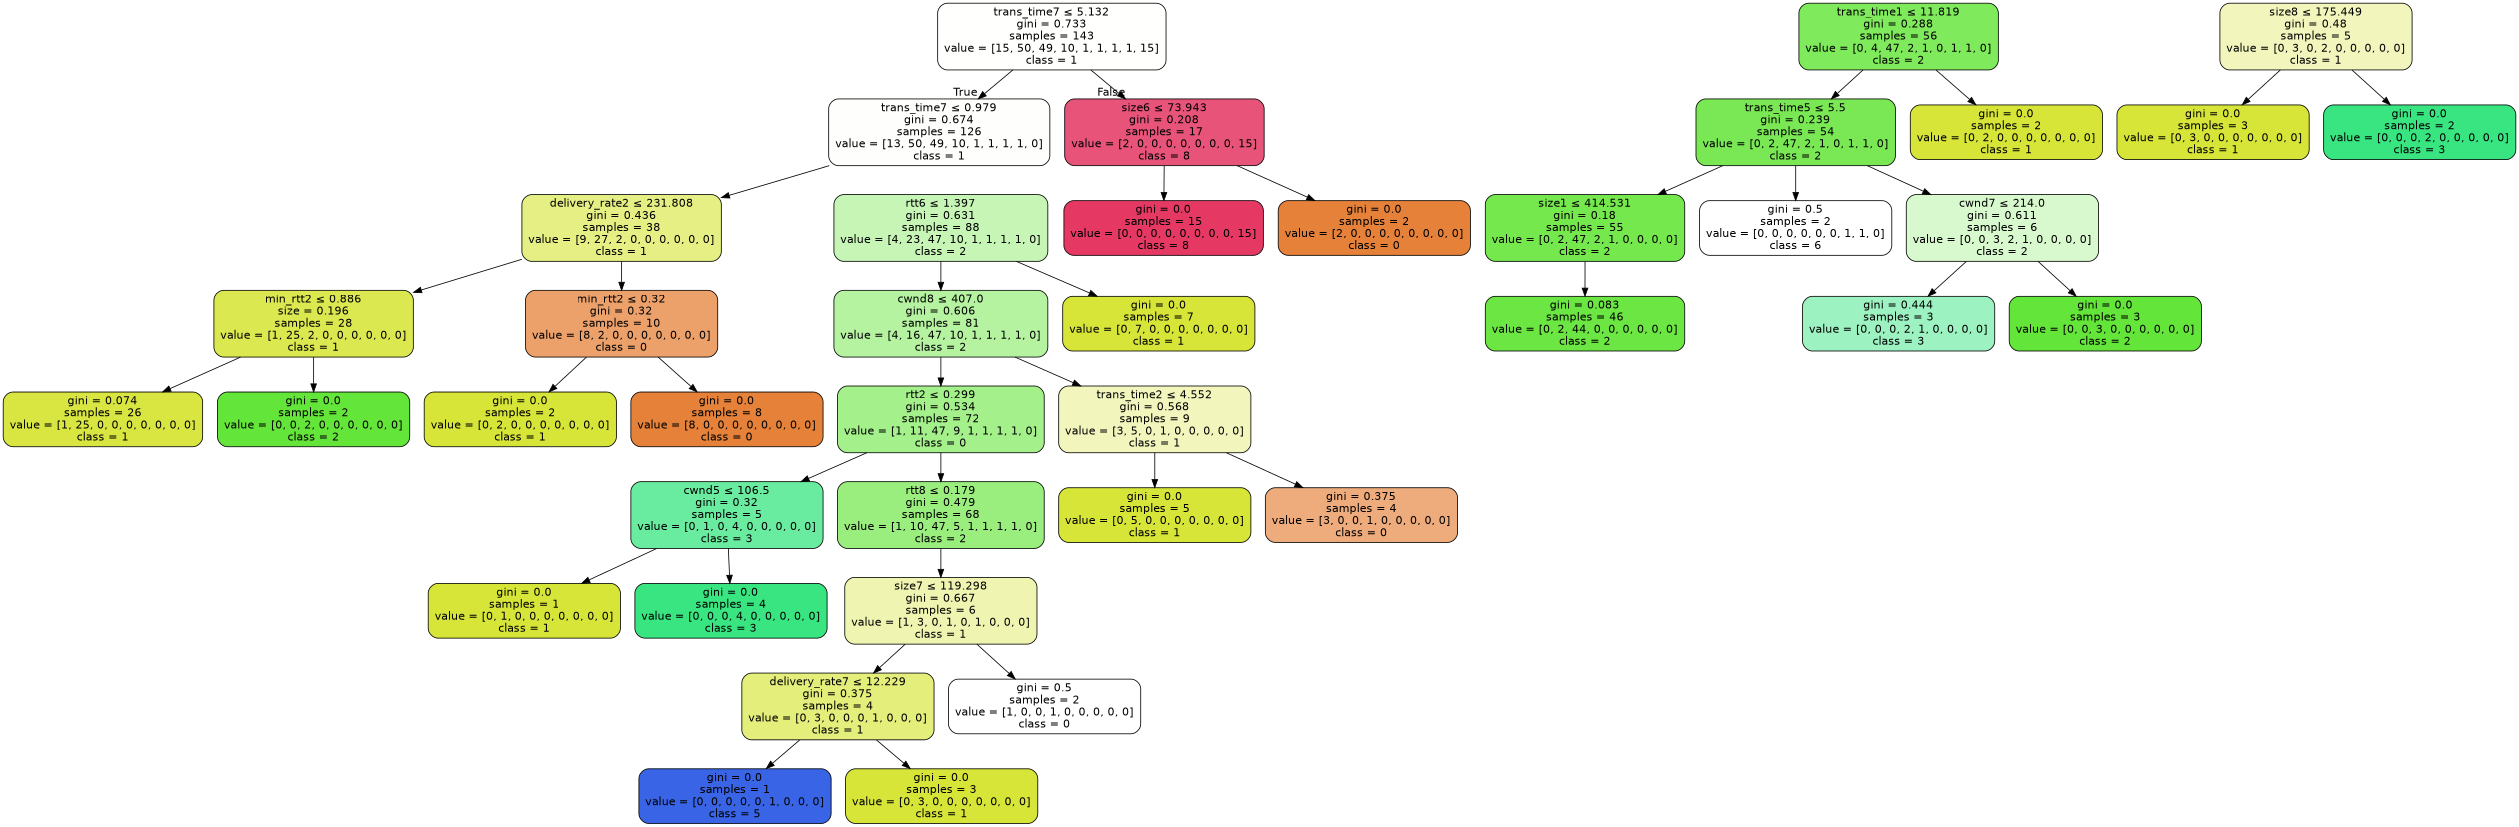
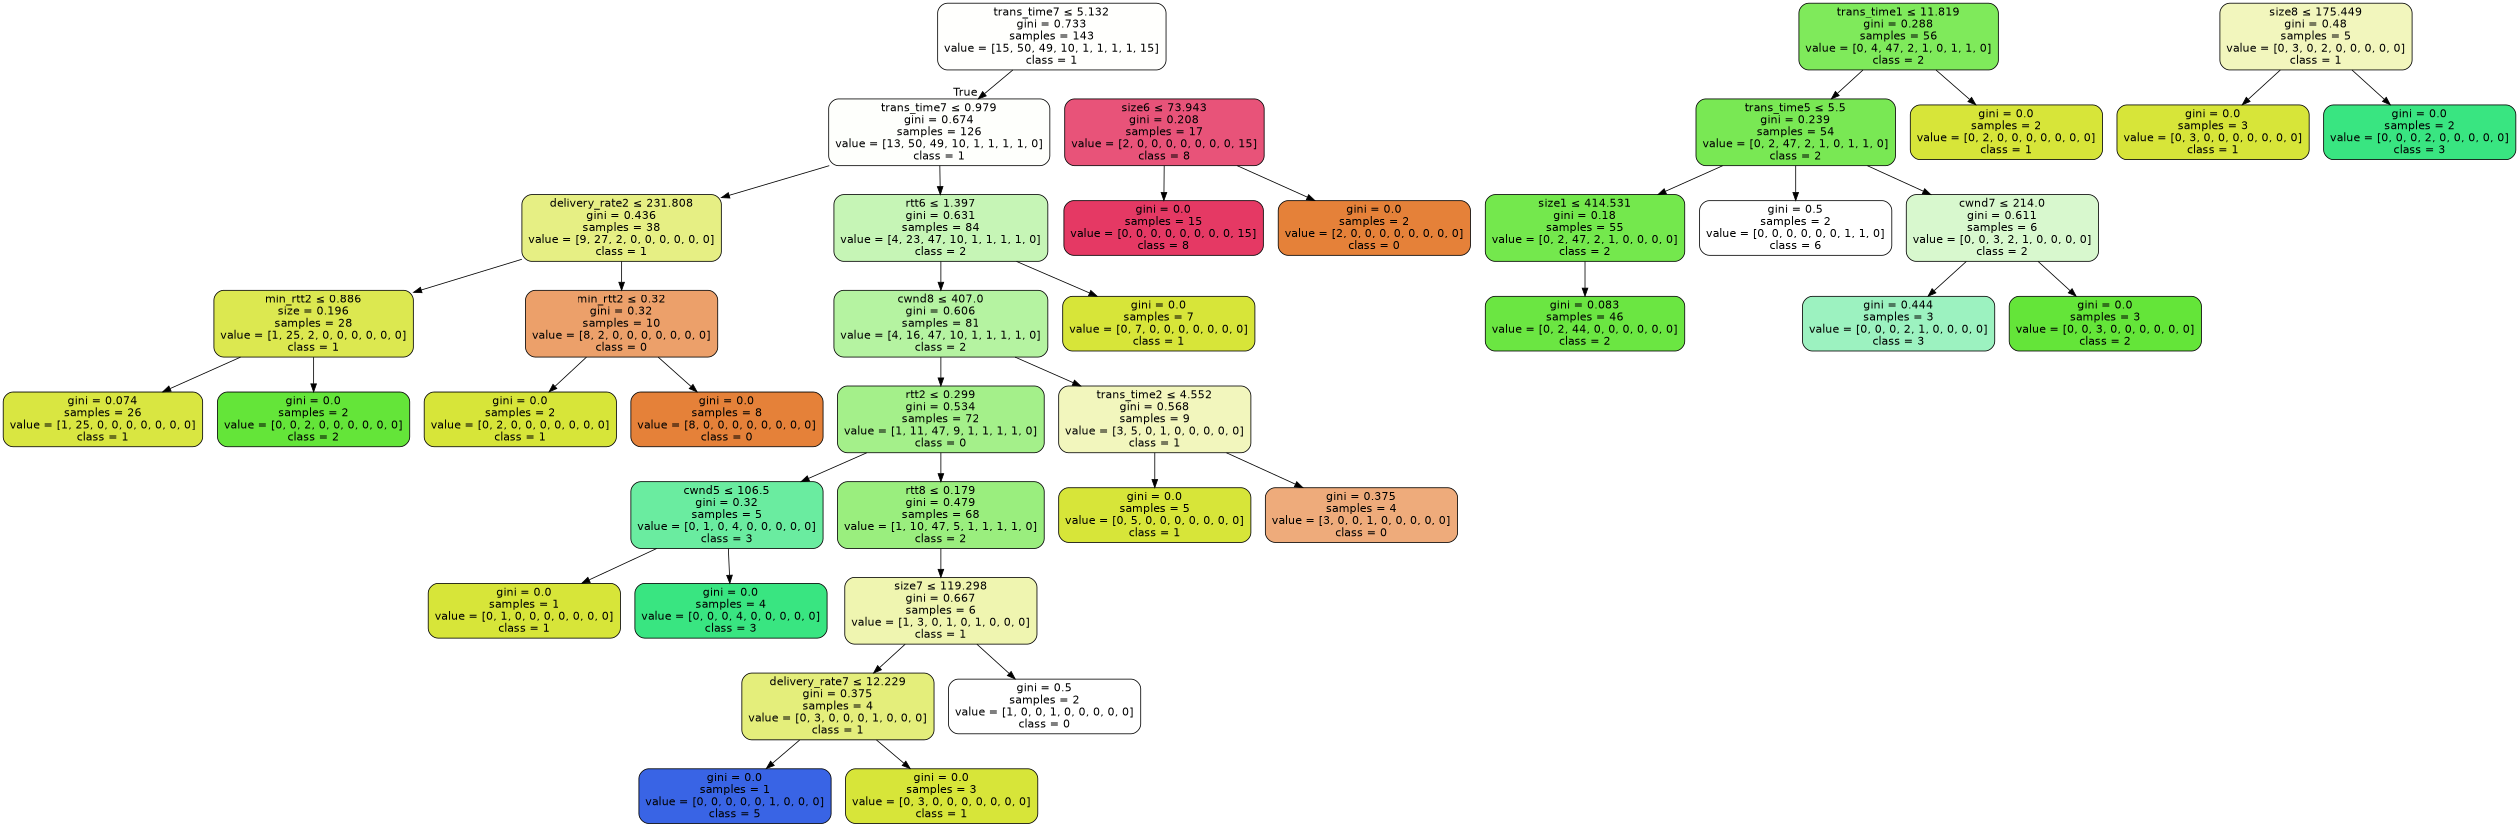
(1105, 82) -> none
none -> (940, 176)
(941, 228) -> (941, 228)
